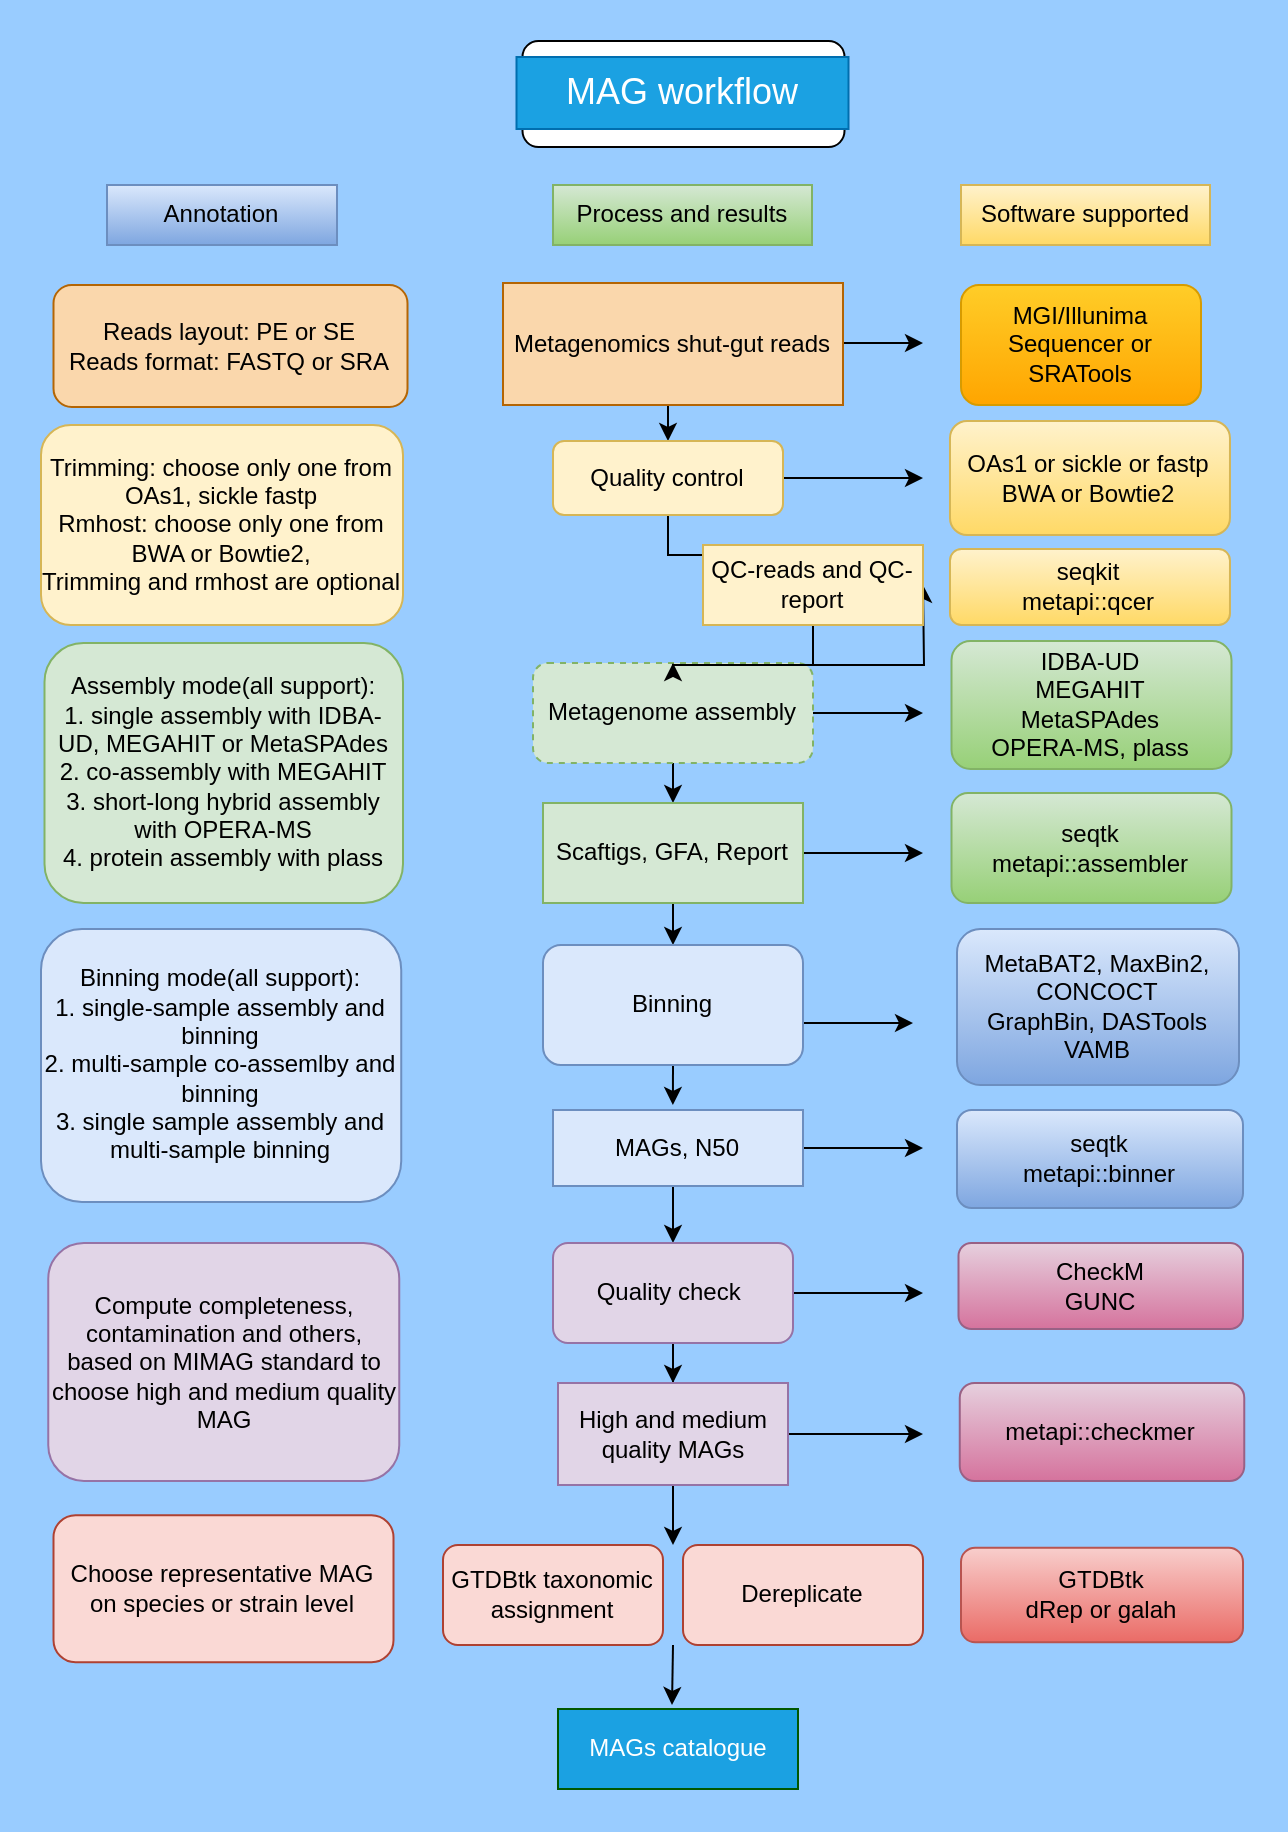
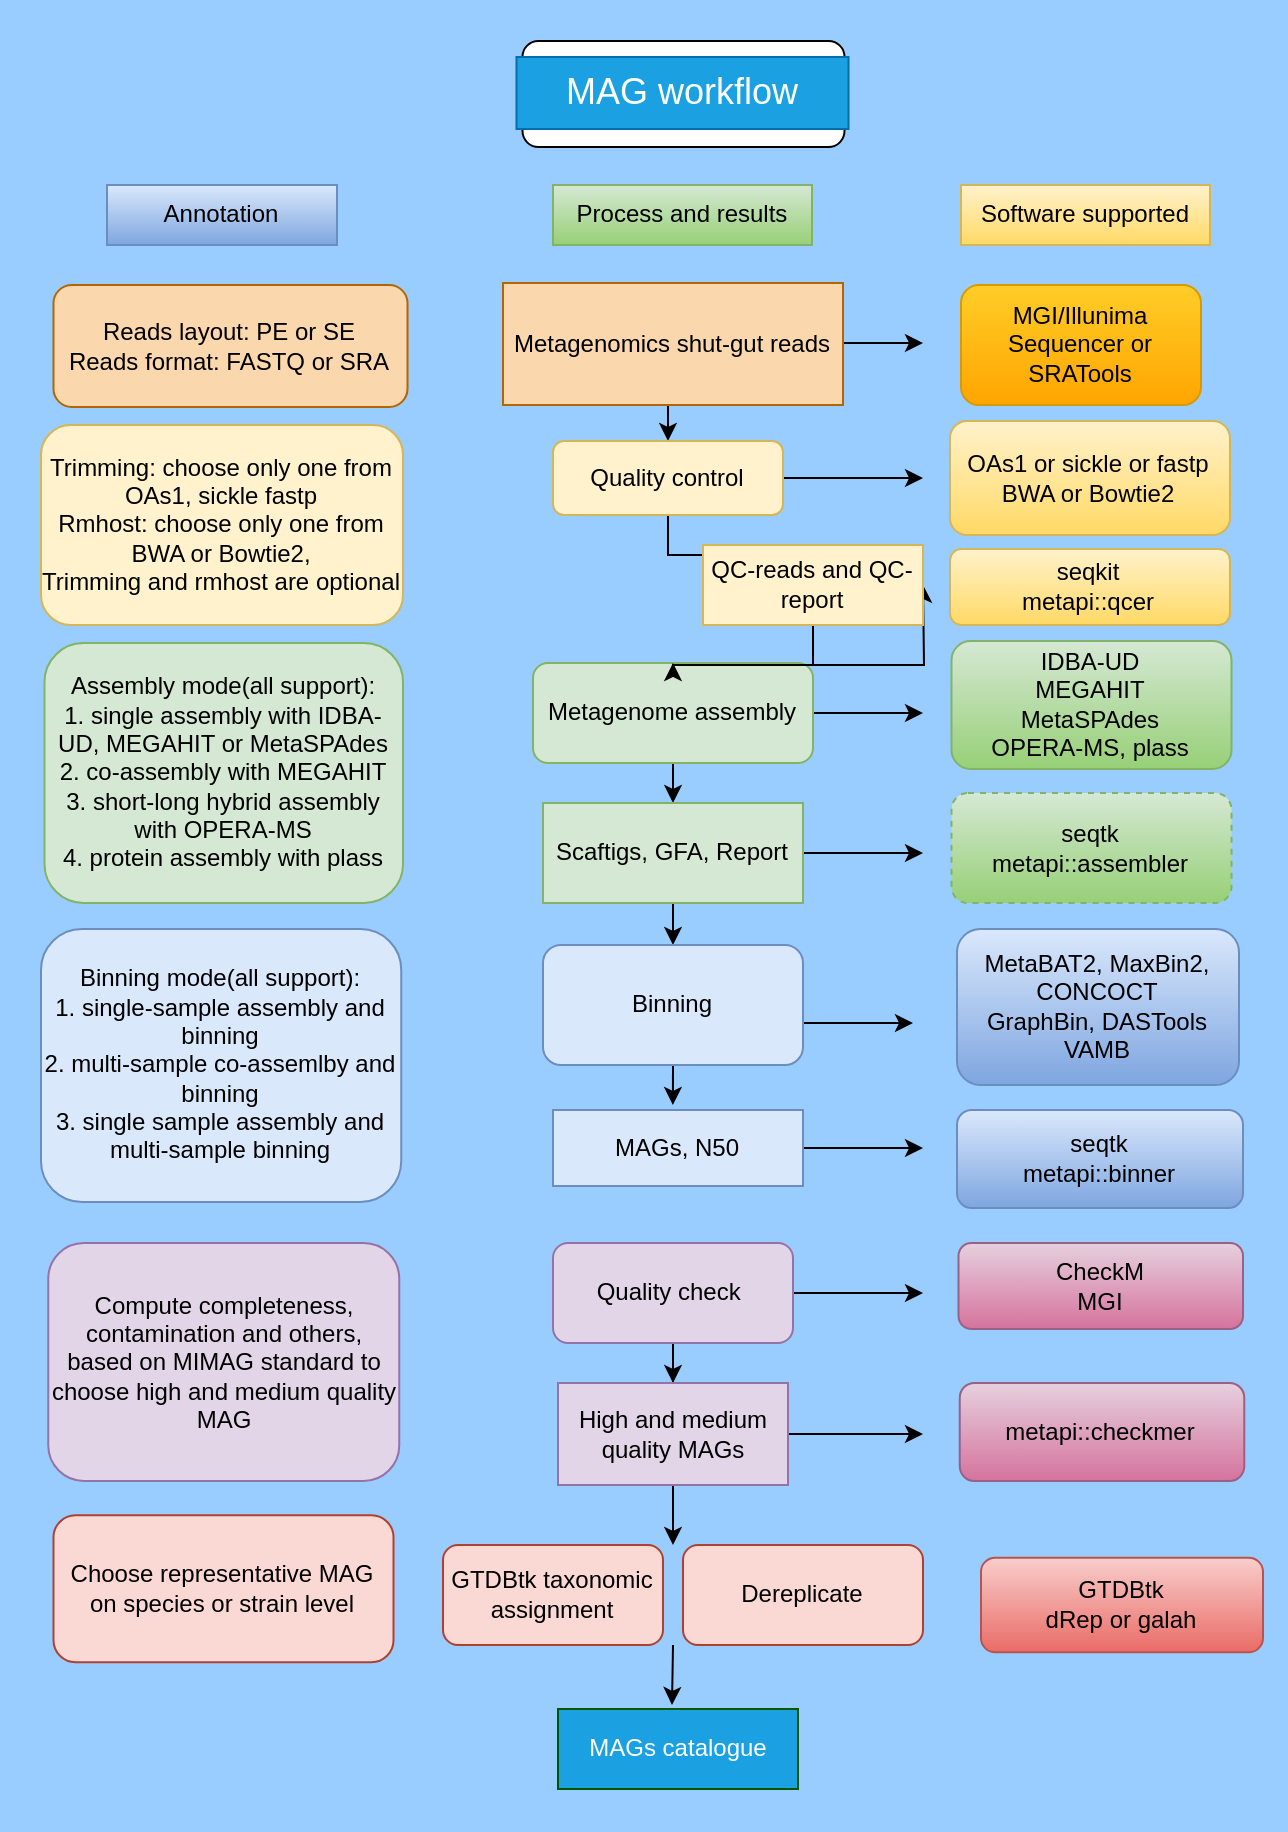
(673, 713) -> (673, 713)
(1092, 848) -> (1092, 848)
(673, 1207) -> none
(1101, 1287) -> (1101, 1287)
(1102, 1595) -> (1122, 1605)
